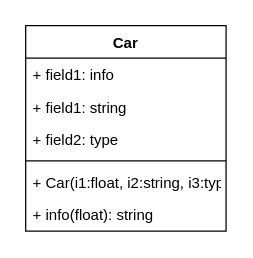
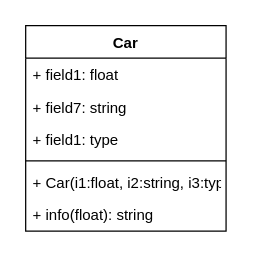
(80, 75) -> (84, 75)
(88, 108) -> (88, 108)
(82, 140) -> (82, 140)
